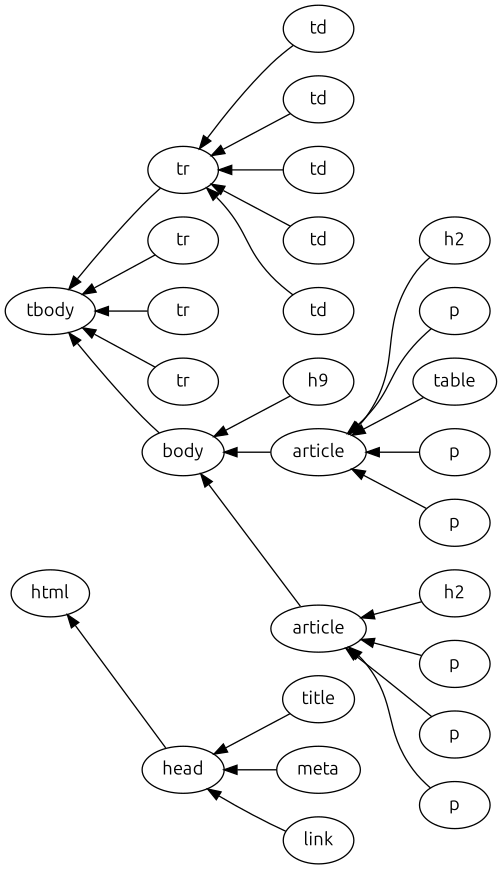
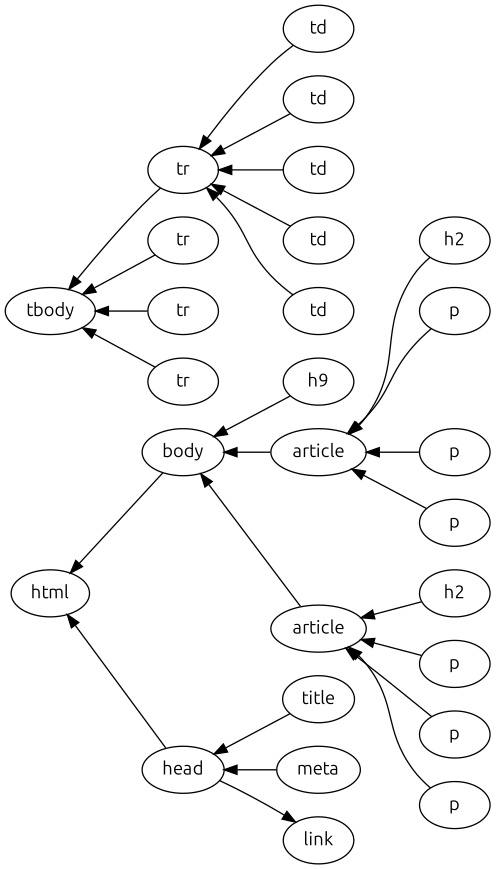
(455, 382) -> none
(117, 390) -> (121, 518)
(252, 815) -> (252, 797)
